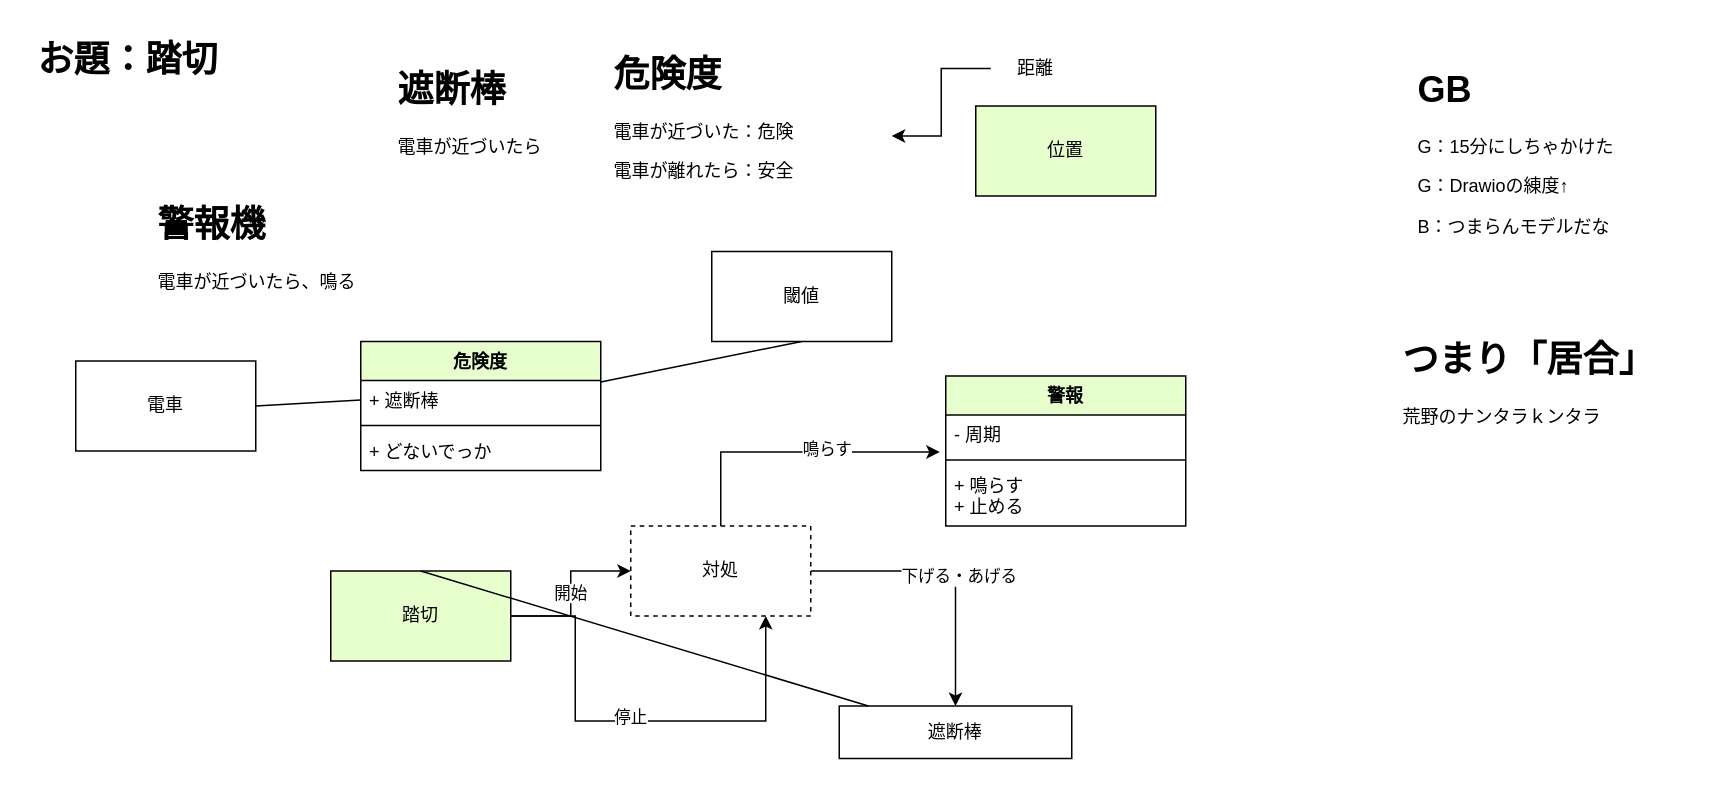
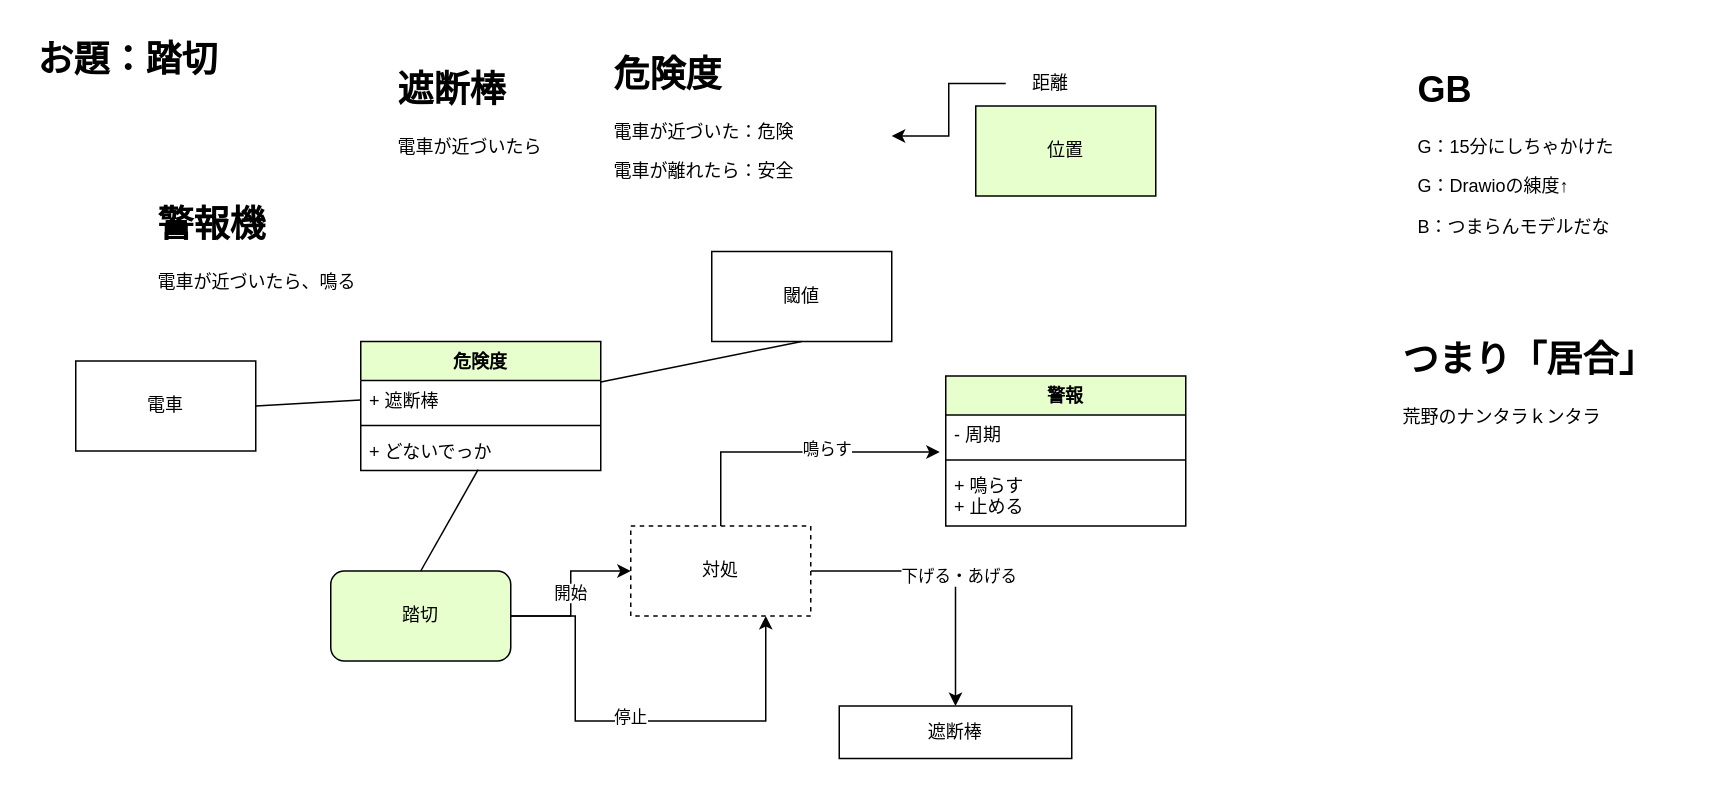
(1036, 68) -> (1051, 83)
(421, 616) -> (421, 616)
(723, 662) -> (448, 522)
